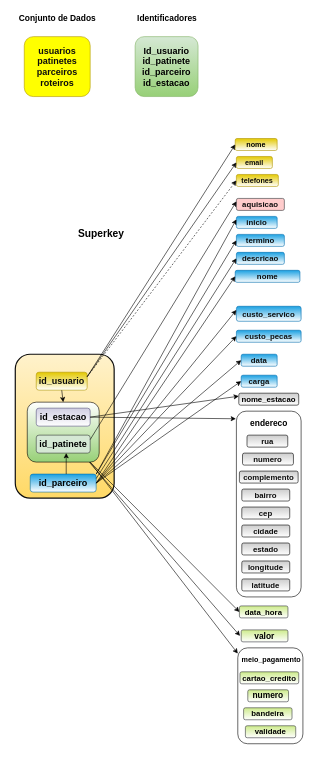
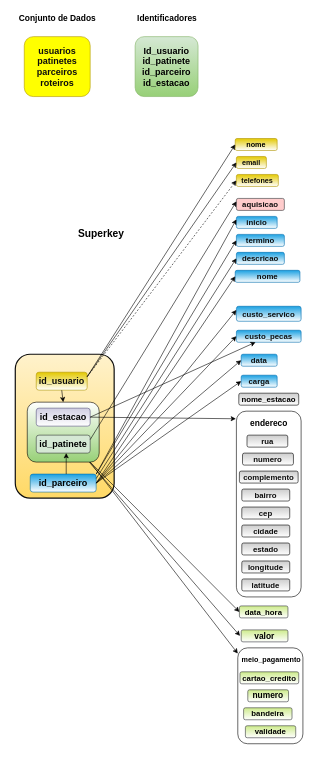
(255, 162) -> (252, 162)
(173, 406) -> (235, 352)
